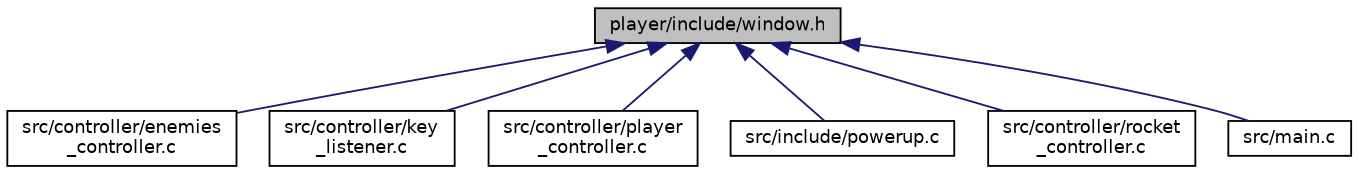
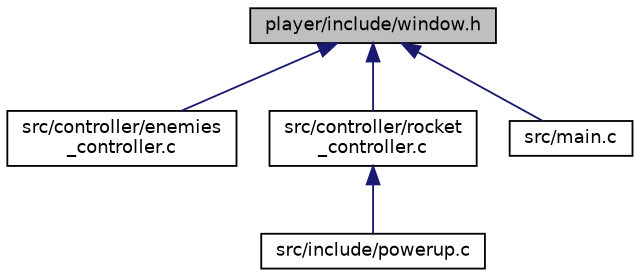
(787, 88) -> (373, 209)
(362, 138) -> none
(593, 138) -> none
